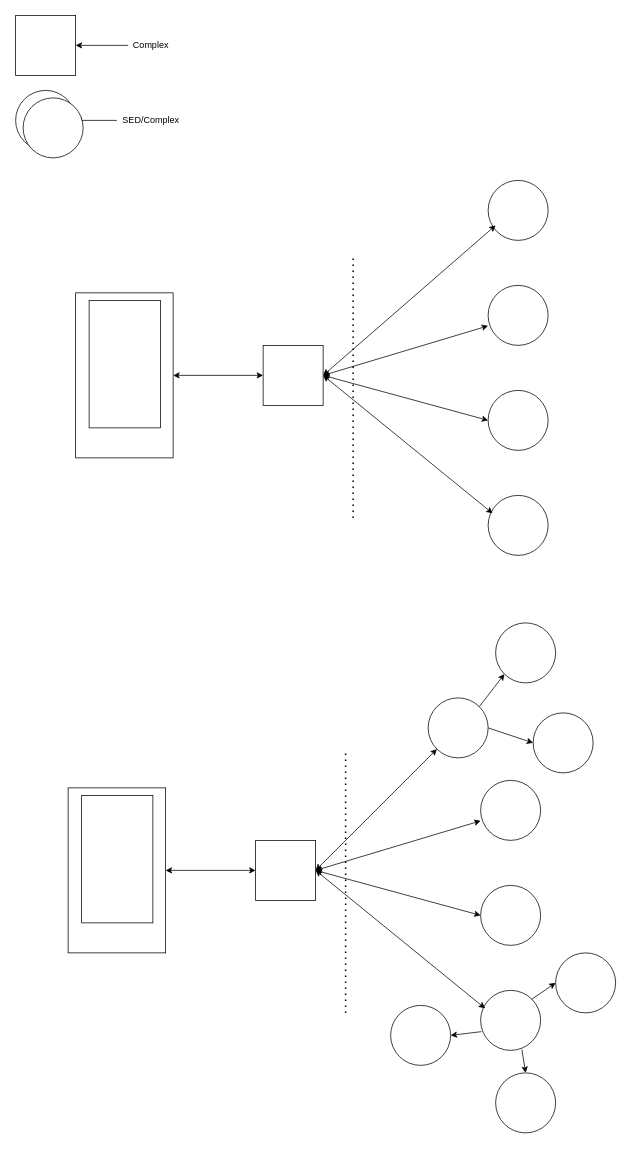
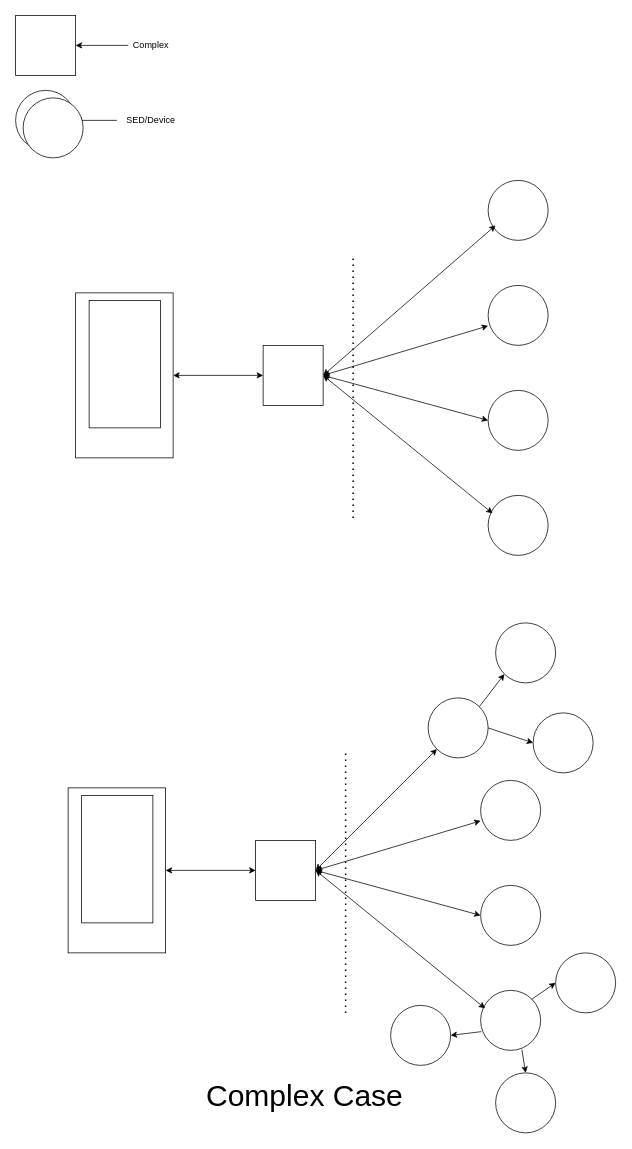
(151, 120) -> (151, 120)
none -> (304, 1095)
